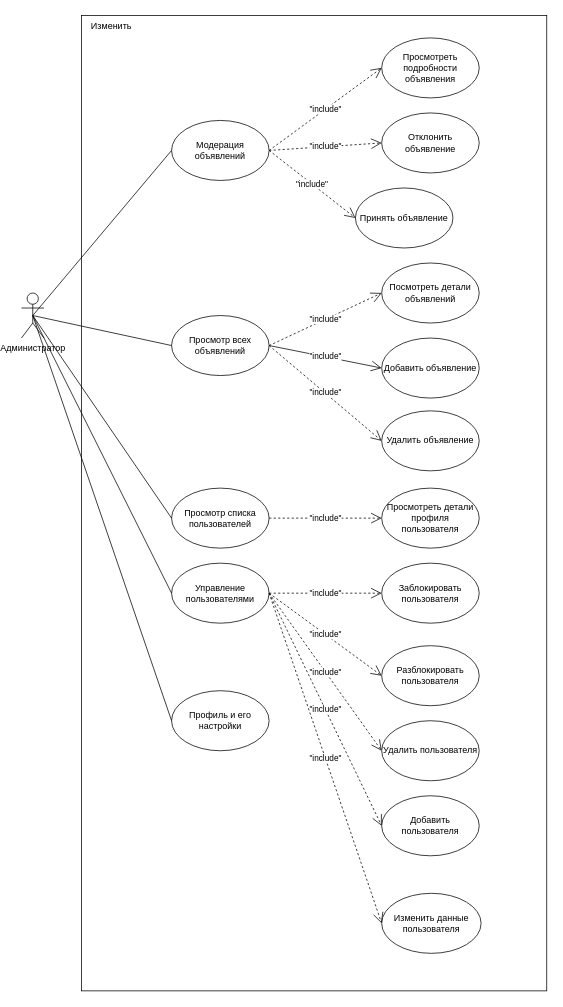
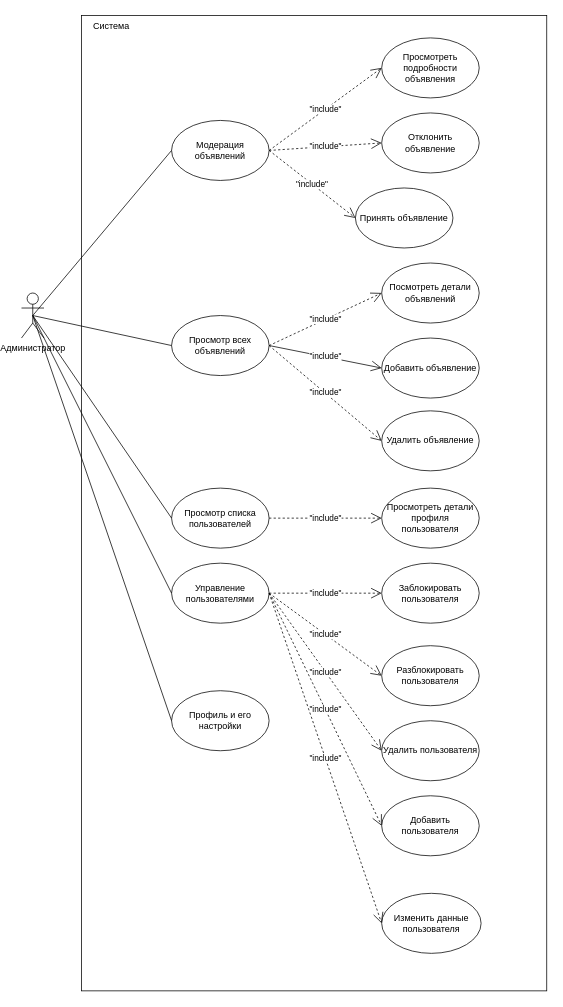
(111, 27) -> (111, 27)
